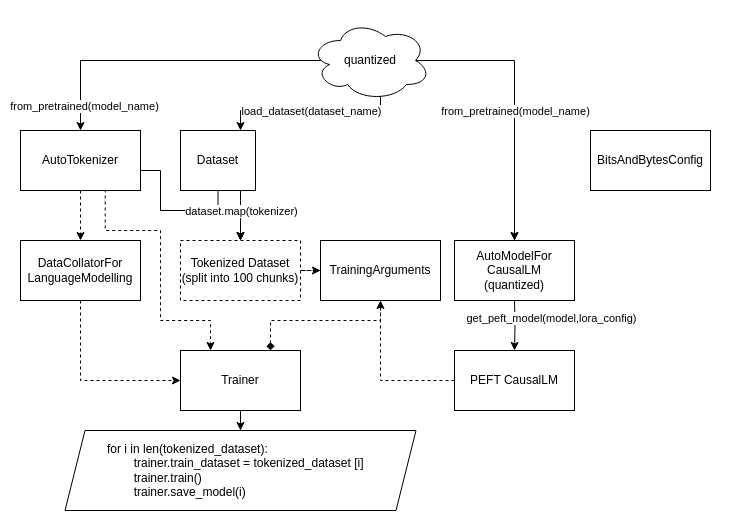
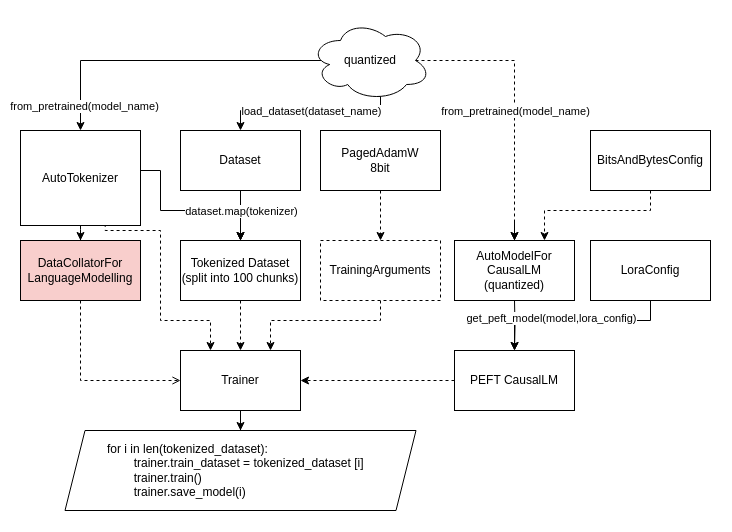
(488, 61) -> (488, 61)
(81, 161) -> (81, 178)
(218, 161) -> (241, 161)
none -> (381, 161)
none -> (597, 211)
none -> (381, 212)
(81, 271) -> (81, 271)
(241, 271) -> (241, 271)
(315, 271) -> (241, 322)
(381, 271) -> (381, 271)
none -> (651, 271)
none -> (651, 318)
(271, 342) -> (271, 342)
(381, 350) -> (342, 381)
(172, 381) -> (174, 381)
